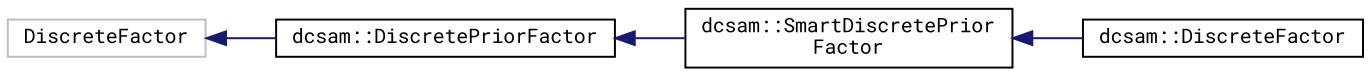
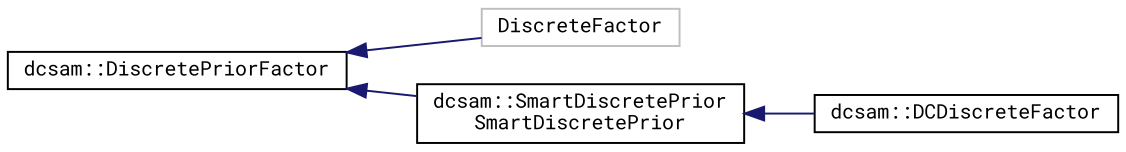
(251, 38) -> (424, 44)
(849, 38) -> (581, 114)
(1223, 38) -> (966, 114)
